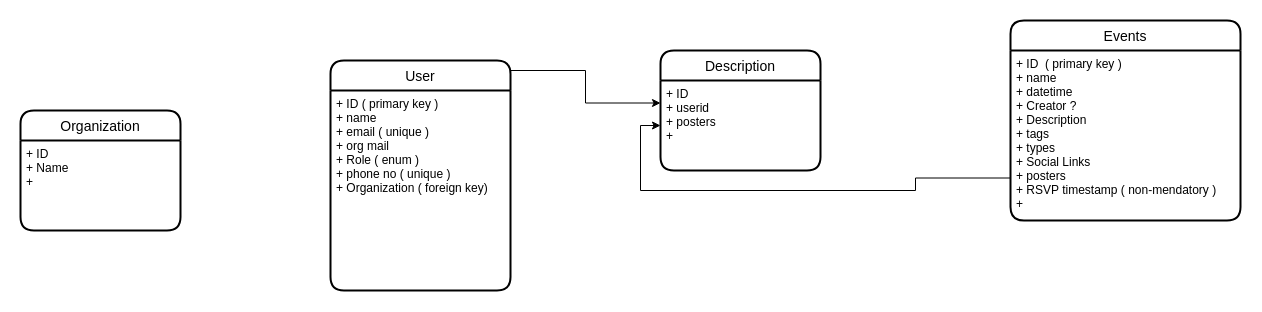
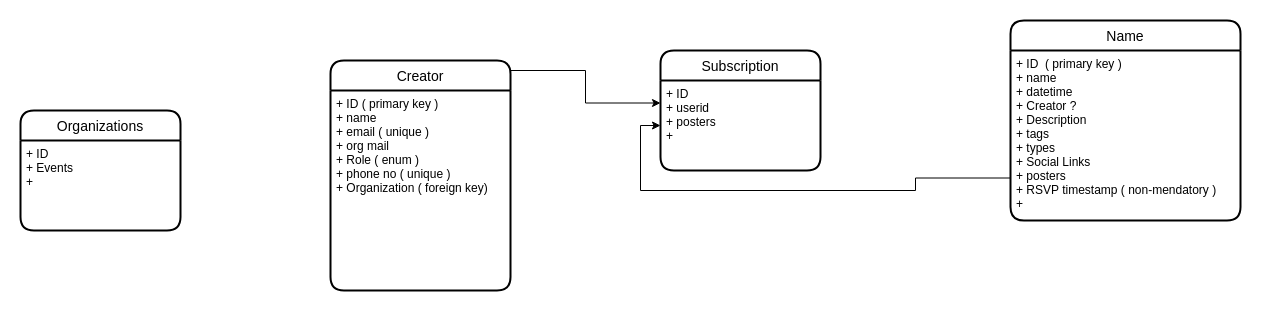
(1125, 36) -> (1125, 36)
(740, 66) -> (740, 66)
(420, 76) -> (420, 76)
(100, 126) -> (100, 126)
(38, 154) -> (38, 154)
